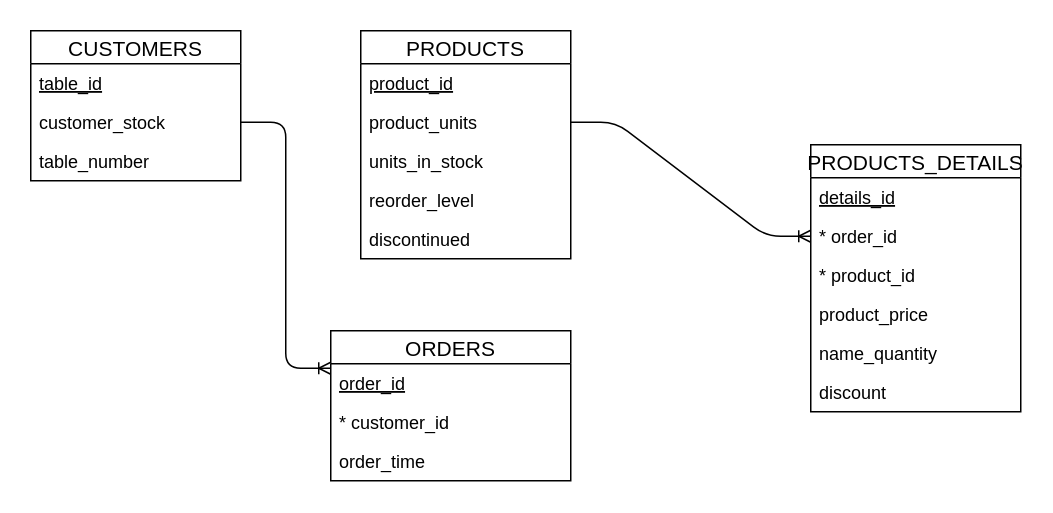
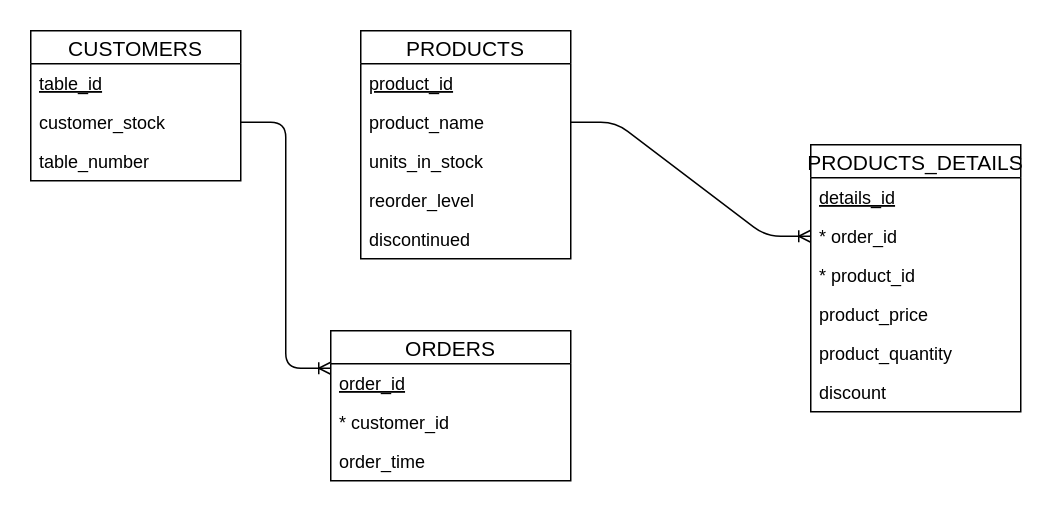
(432, 123) -> (429, 123)
(882, 354) -> (897, 354)
